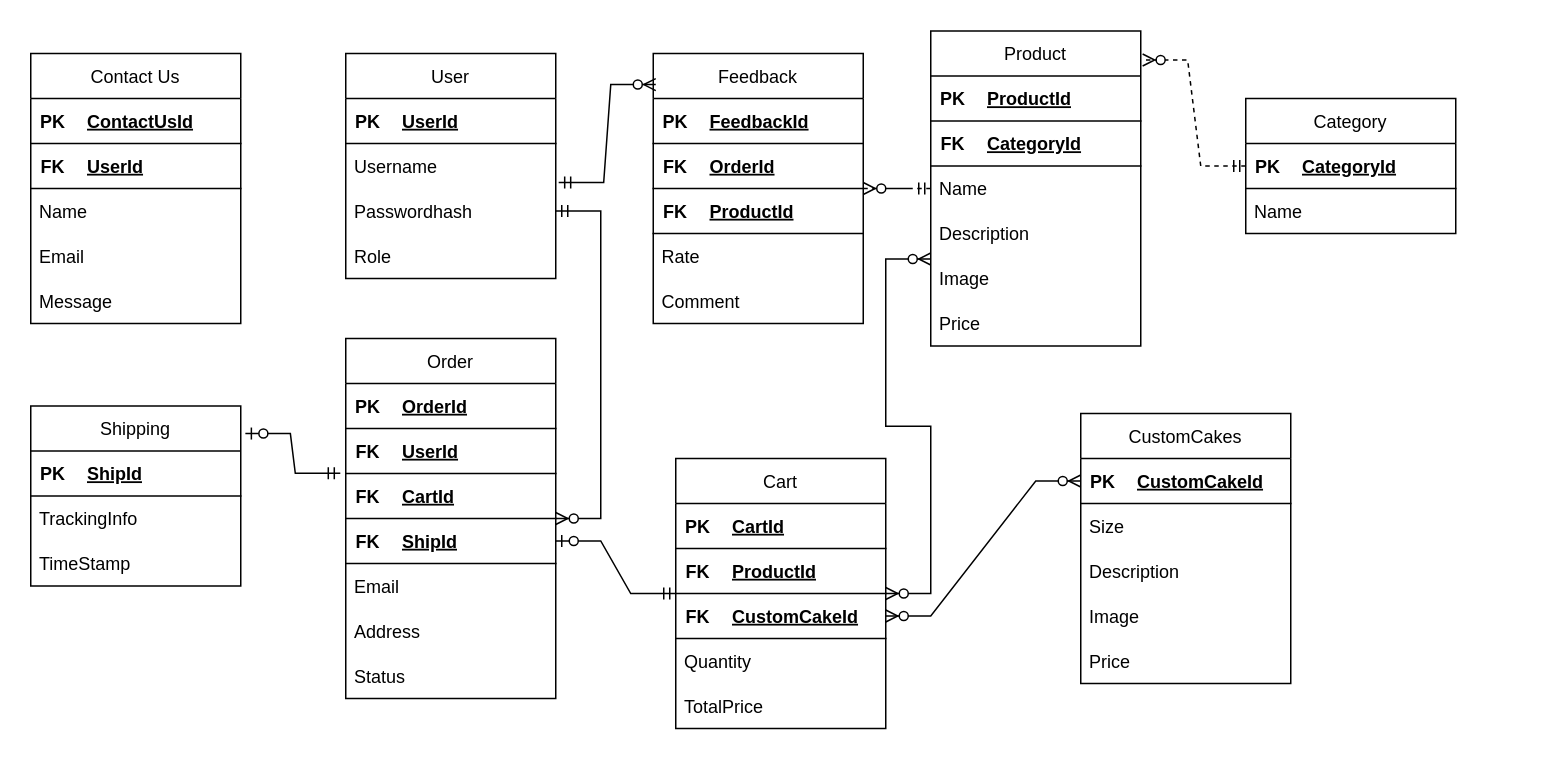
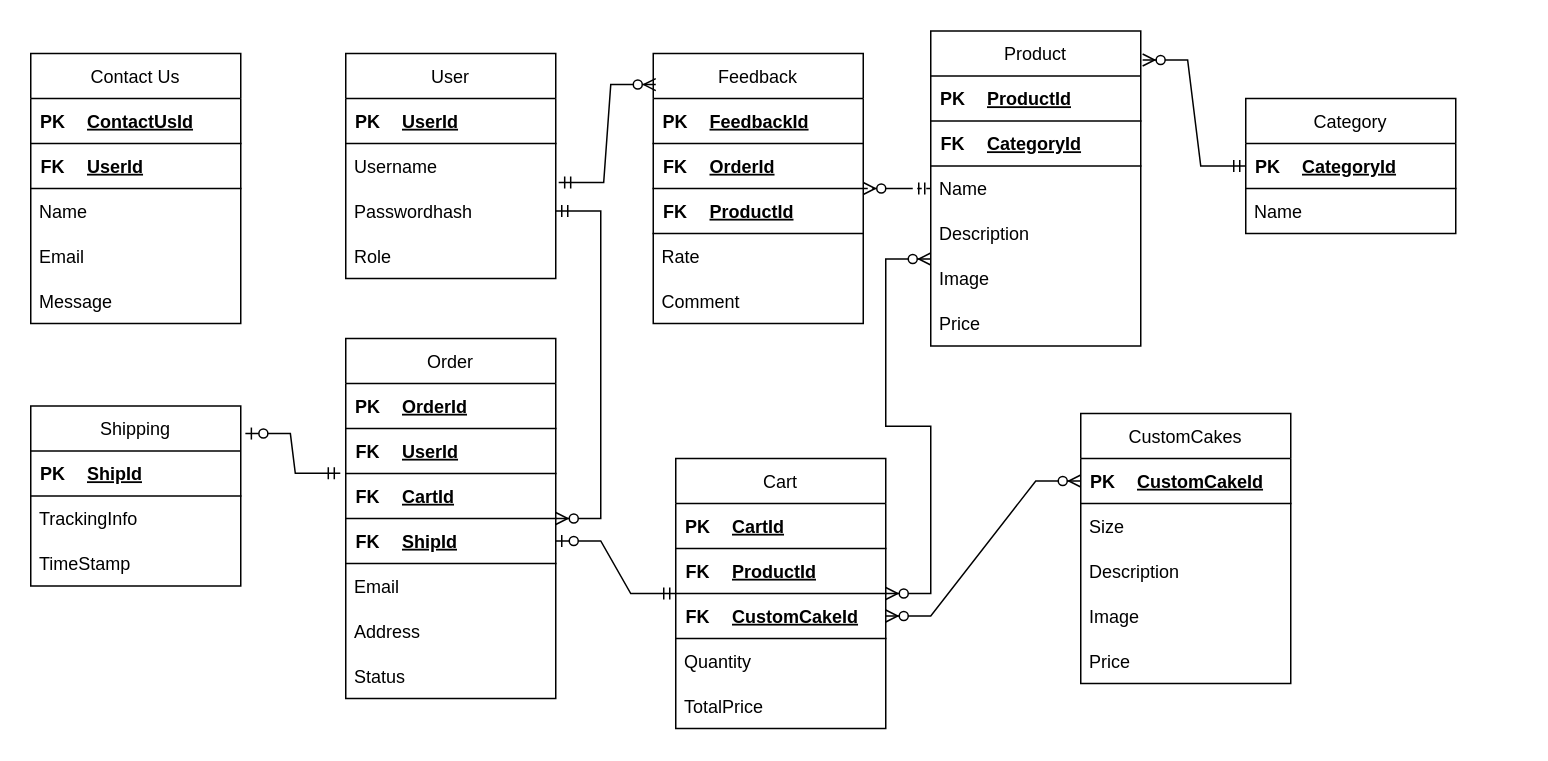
(1192, 93) -> (1192, 93)
